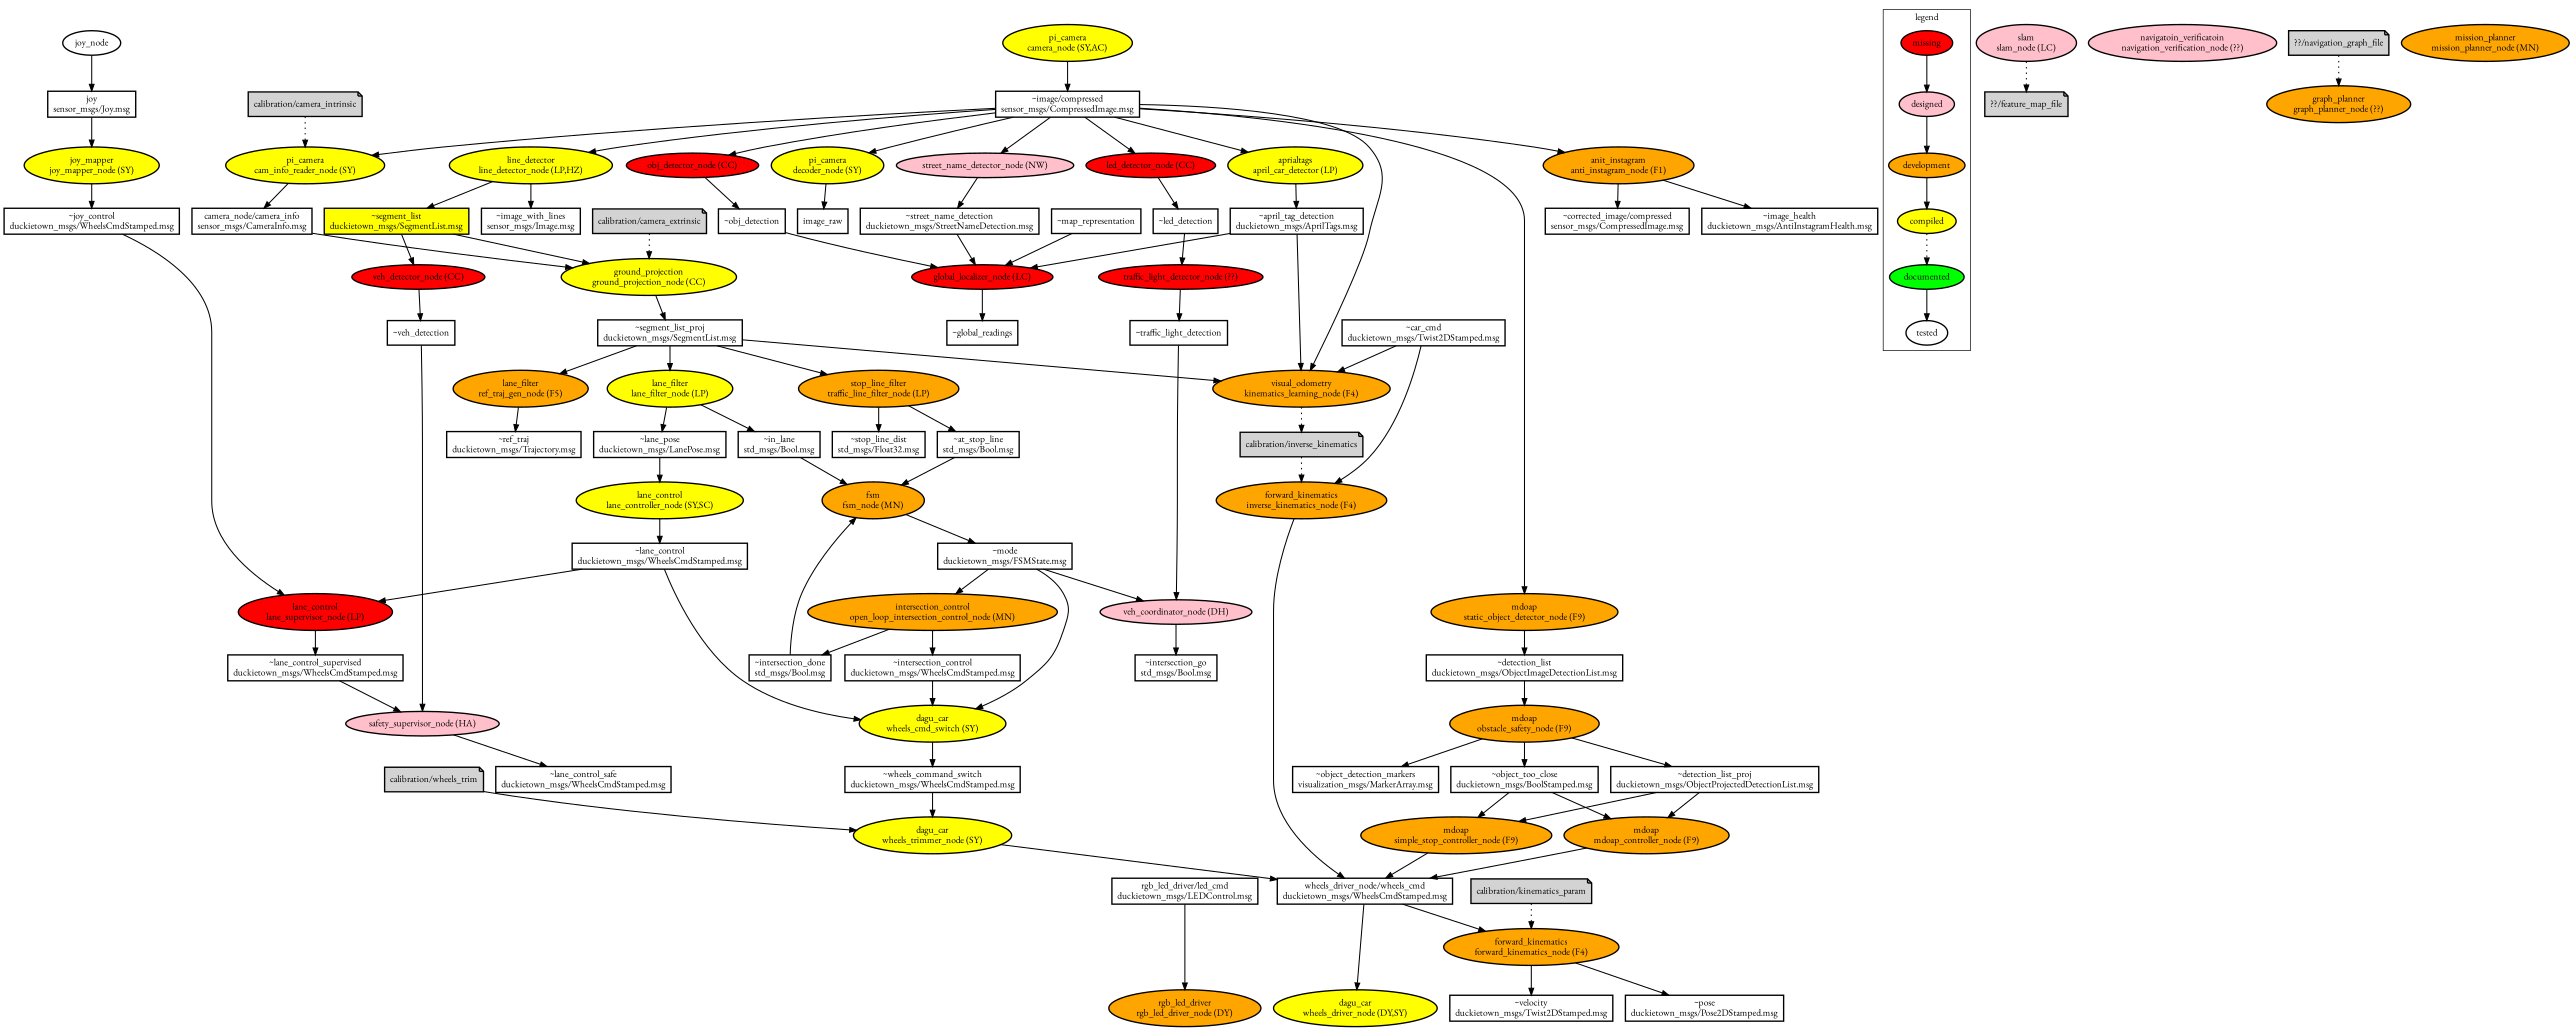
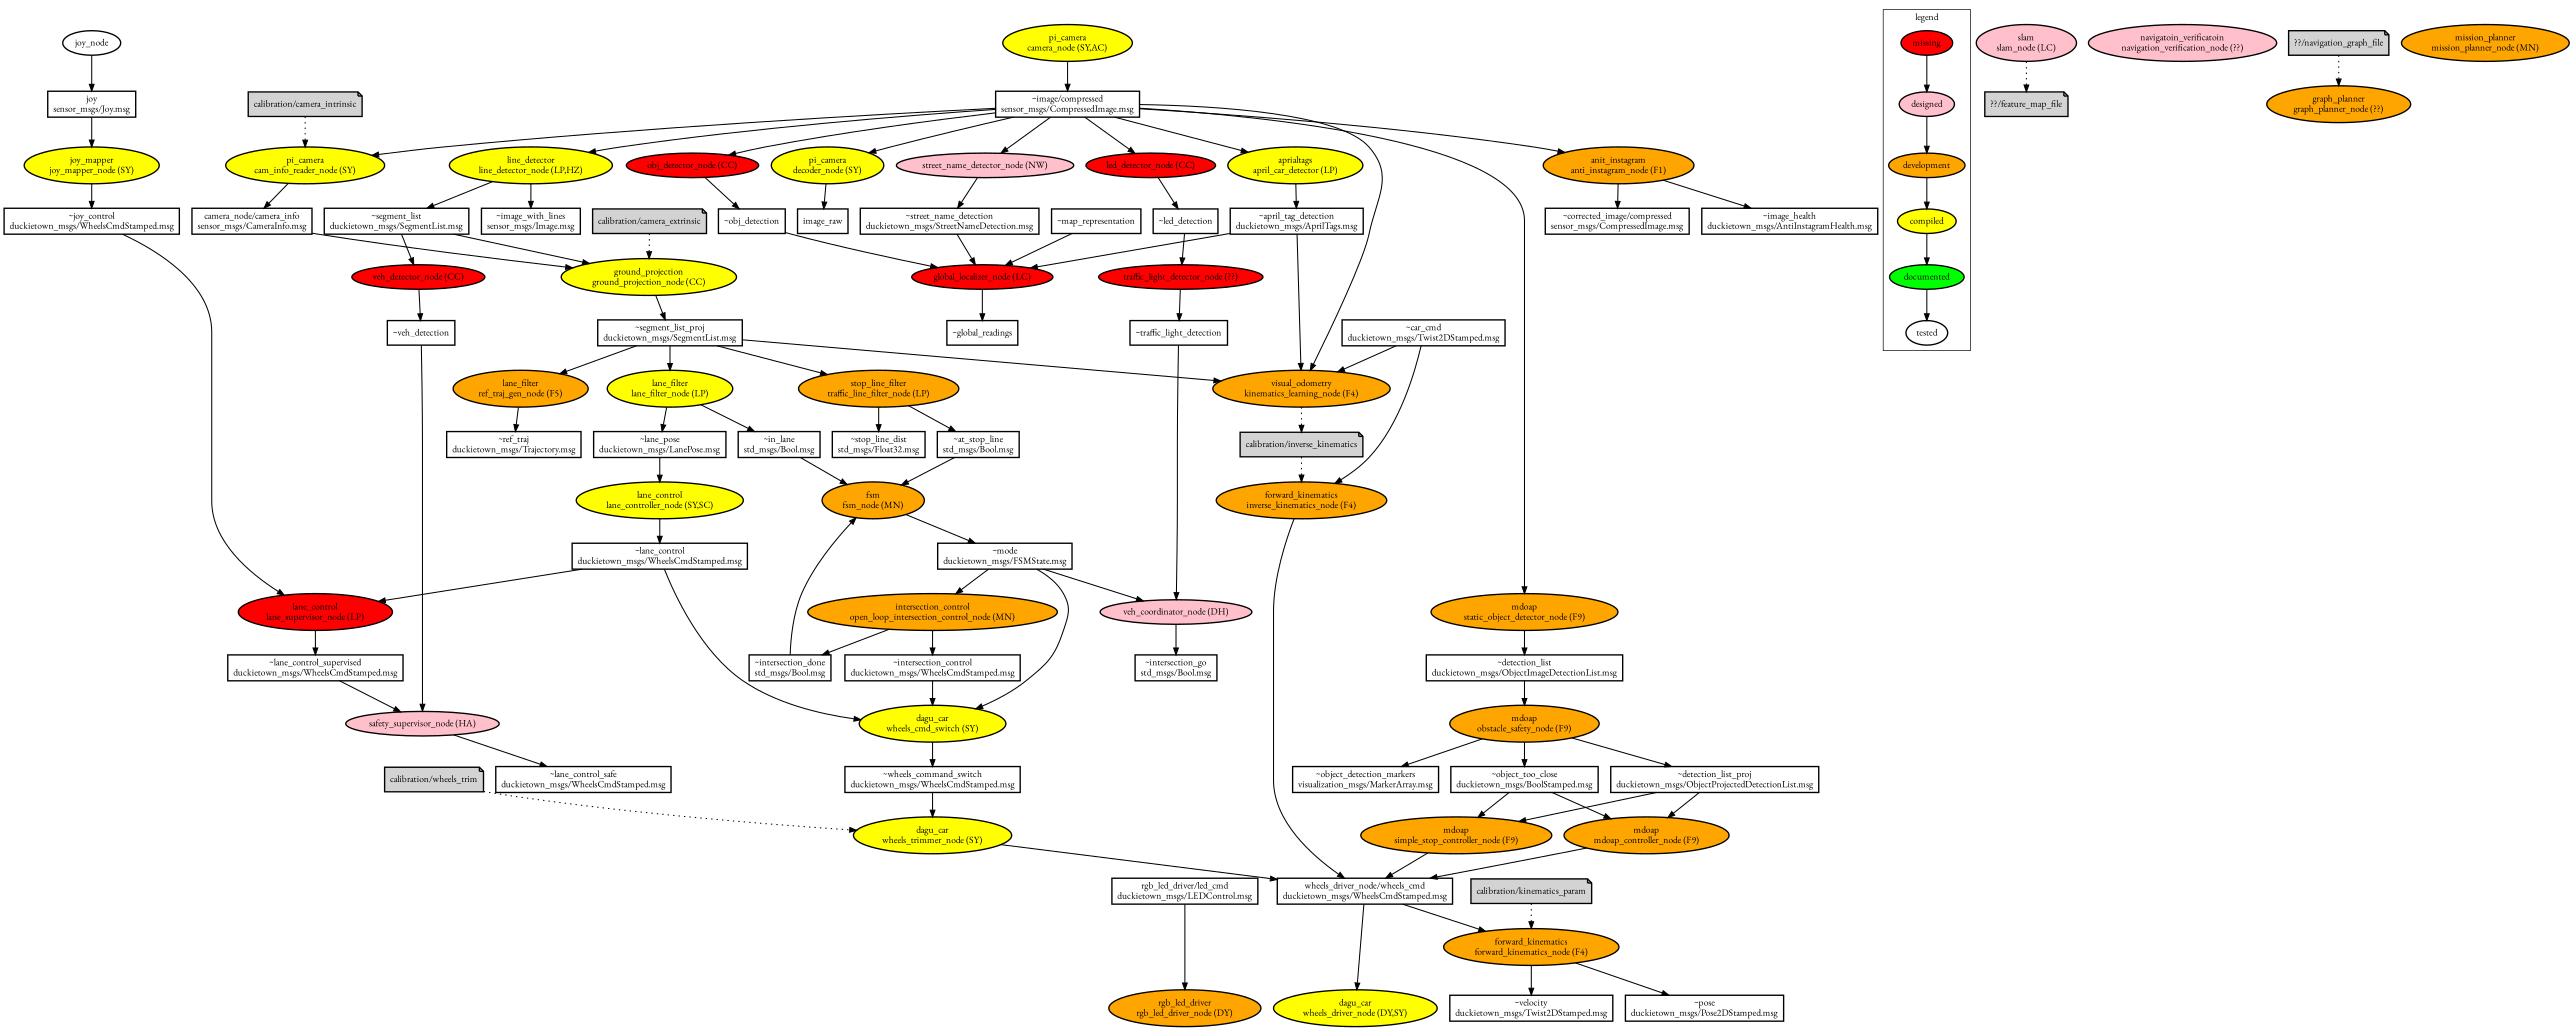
(397, 221) -> (397, 221)
(1927, 246) -> (1927, 246)
(666, 815) -> (666, 815)
